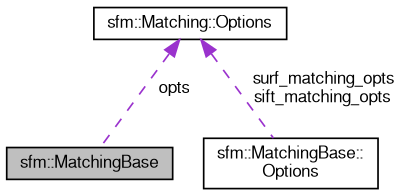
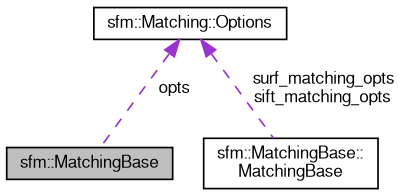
(291, 163) -> (291, 163)
